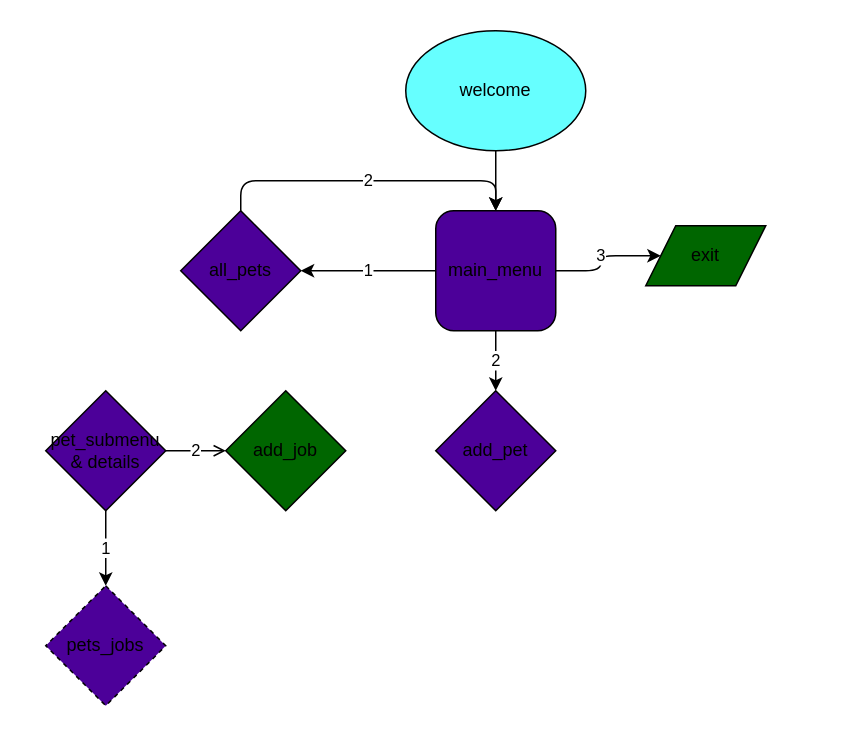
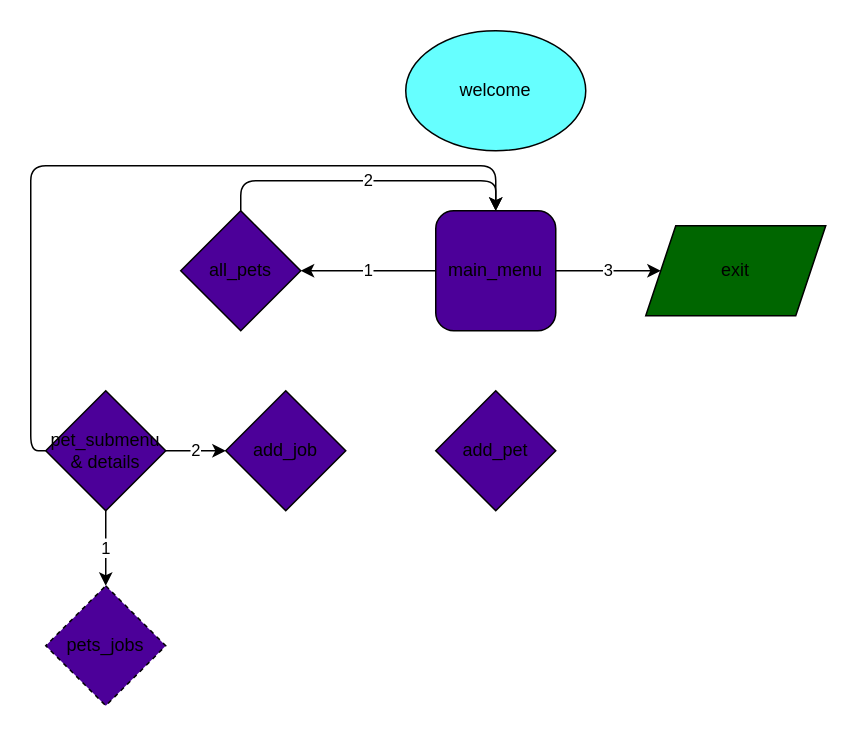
(496, 161) -> none
none -> (121, 166)
(706, 256) -> (736, 271)
(496, 356) -> none
(216, 451) -> (214, 451)
(286, 451) -> (286, 451)
